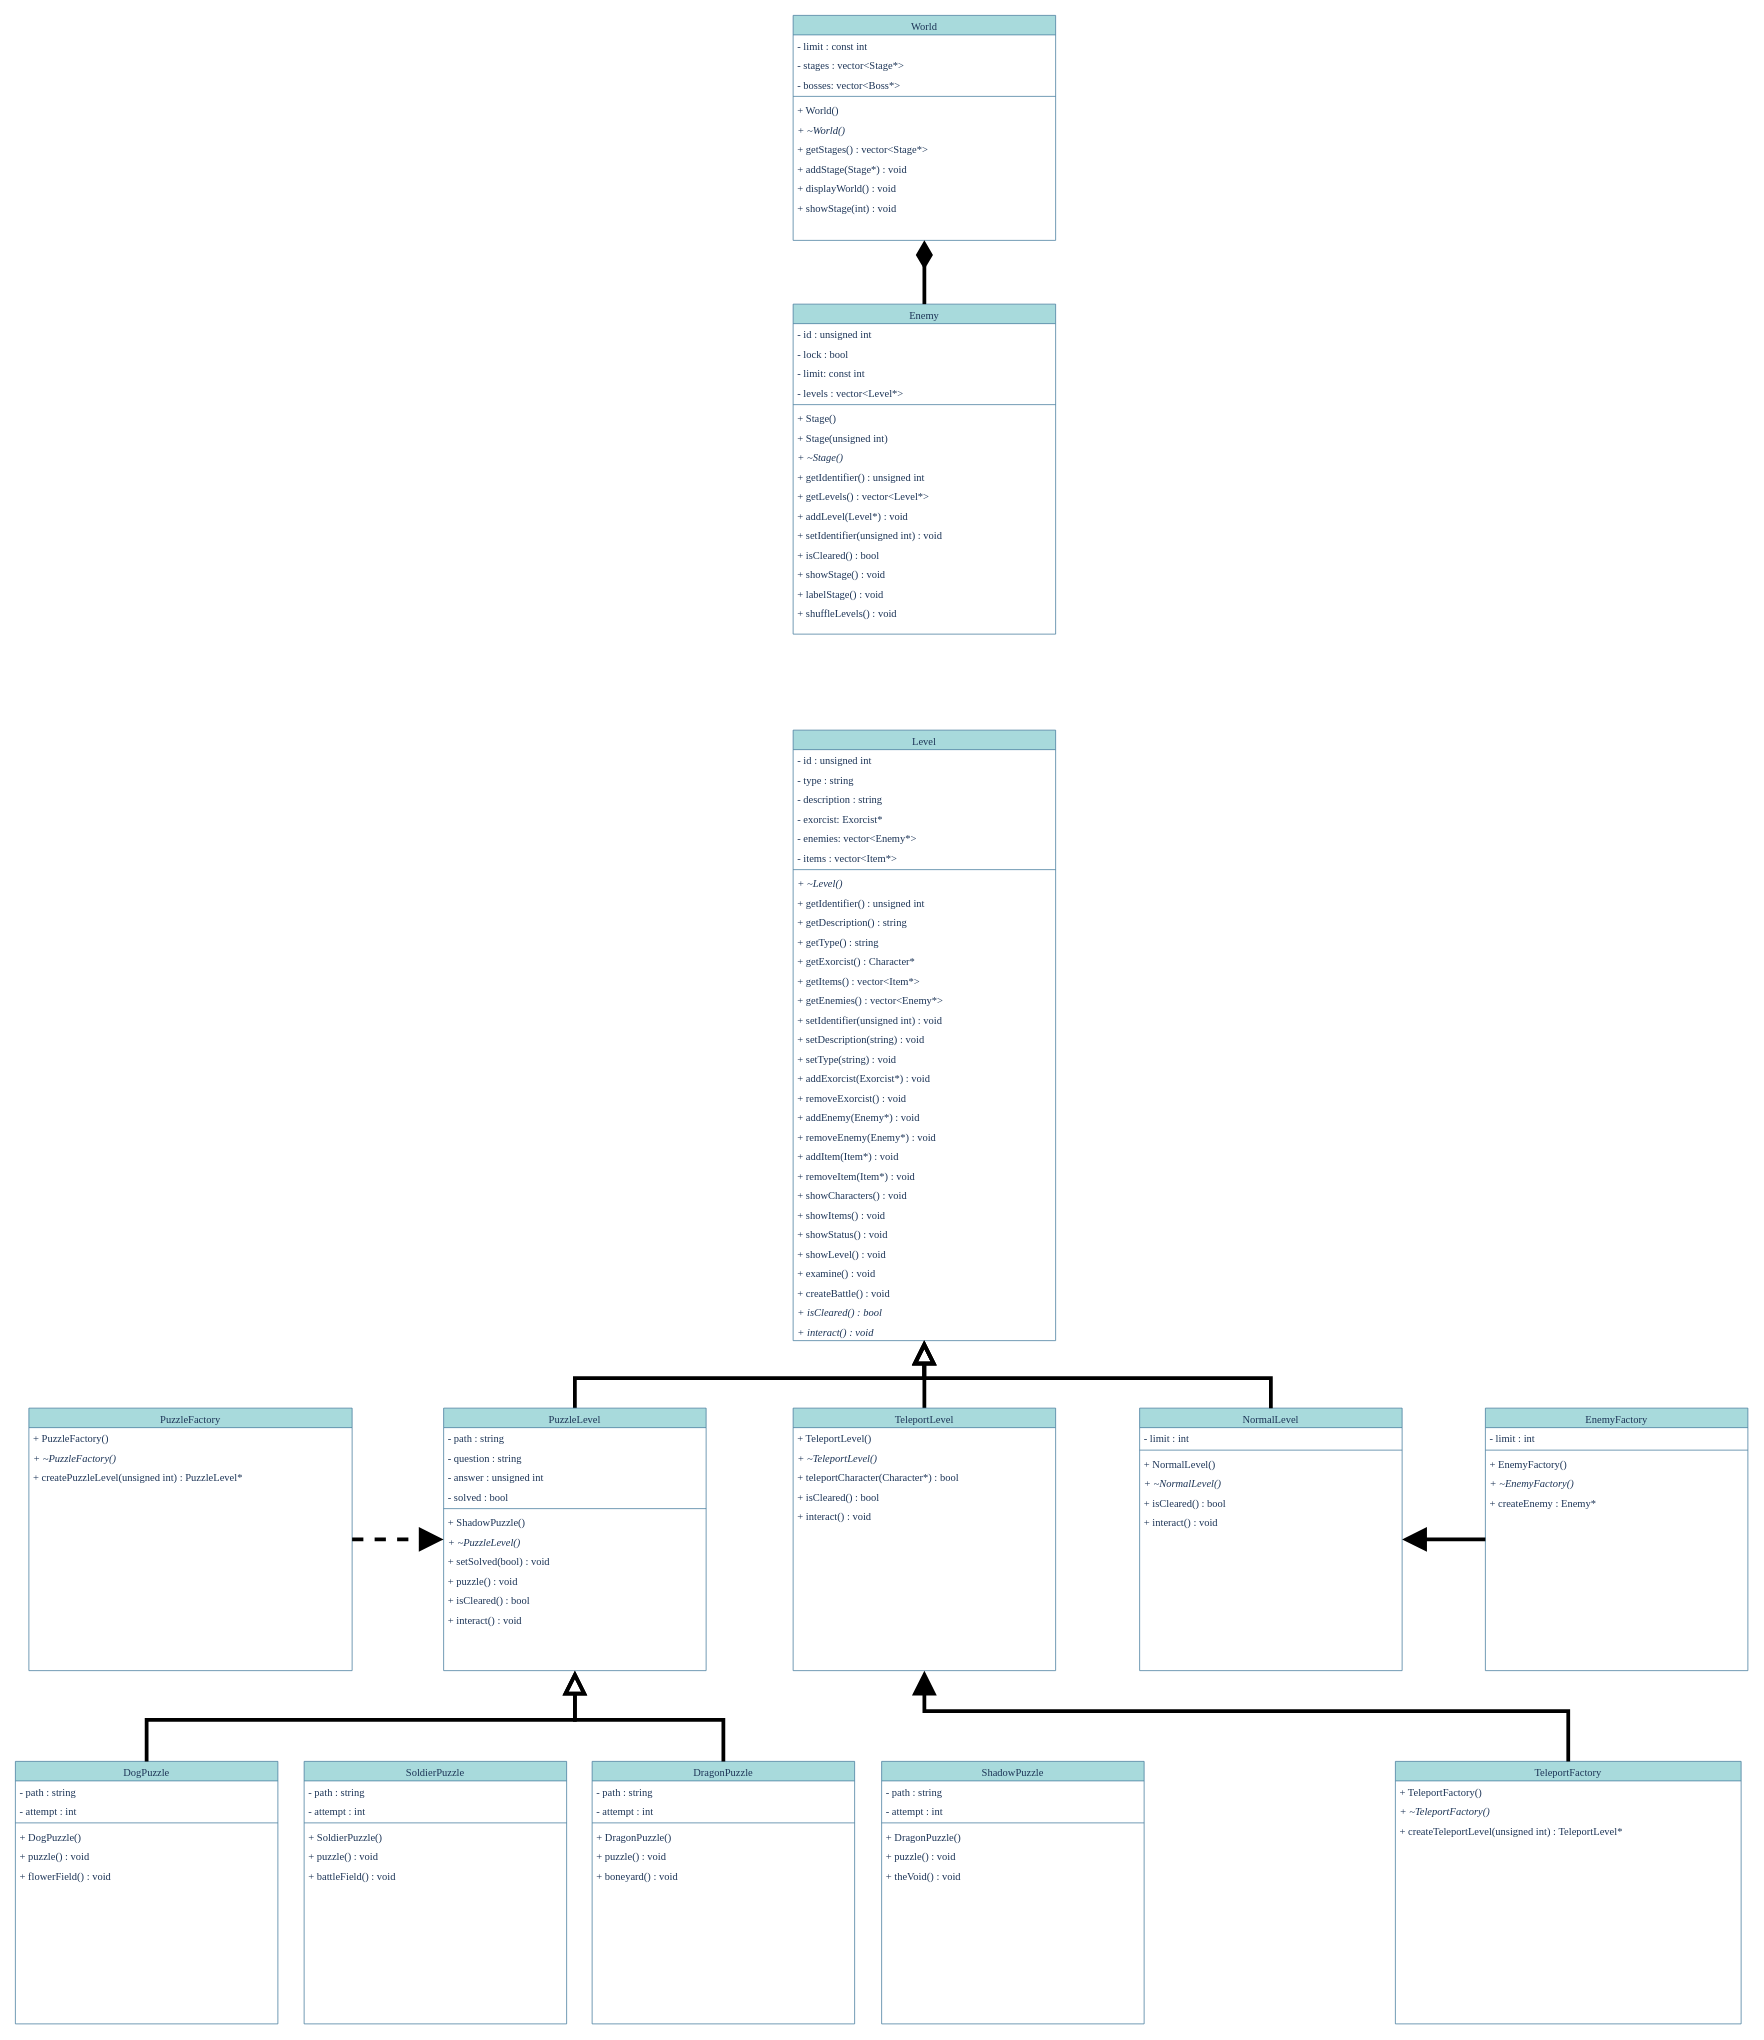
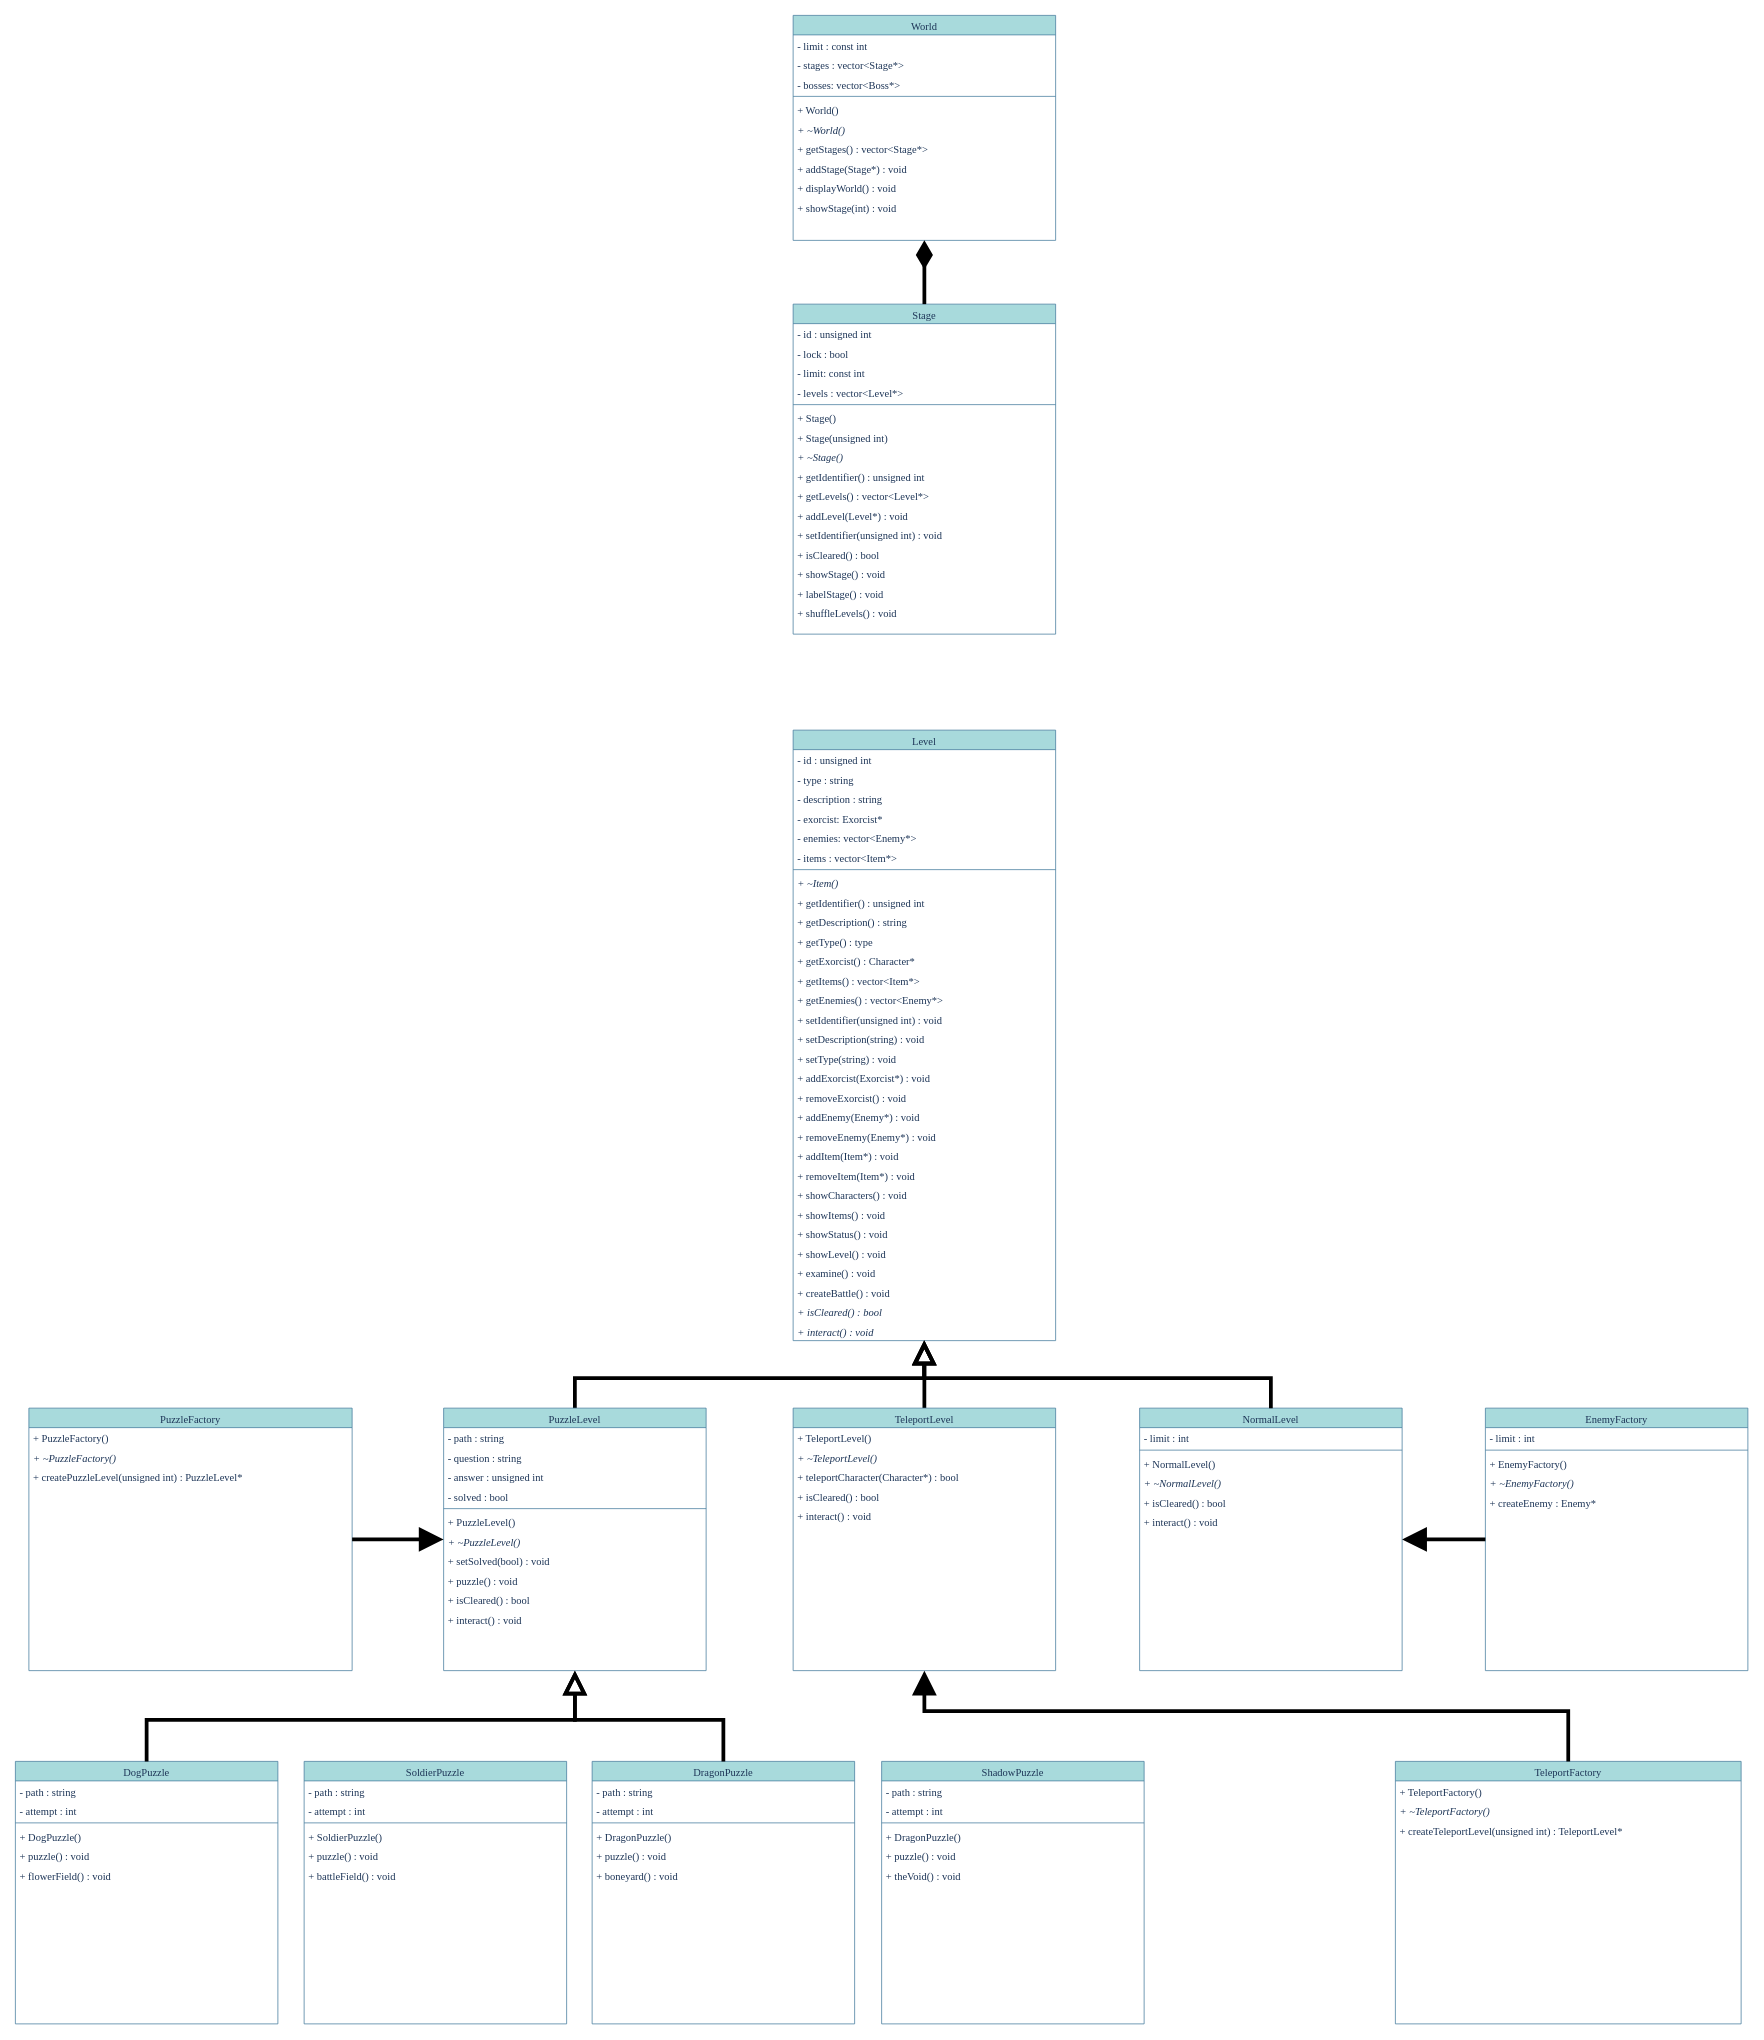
(924, 315) -> (924, 315)
(824, 884) -> (822, 884)
(851, 942) -> (846, 942)
(492, 1523) -> (488, 1523)
(368, 1539) -> (368, 1539)
